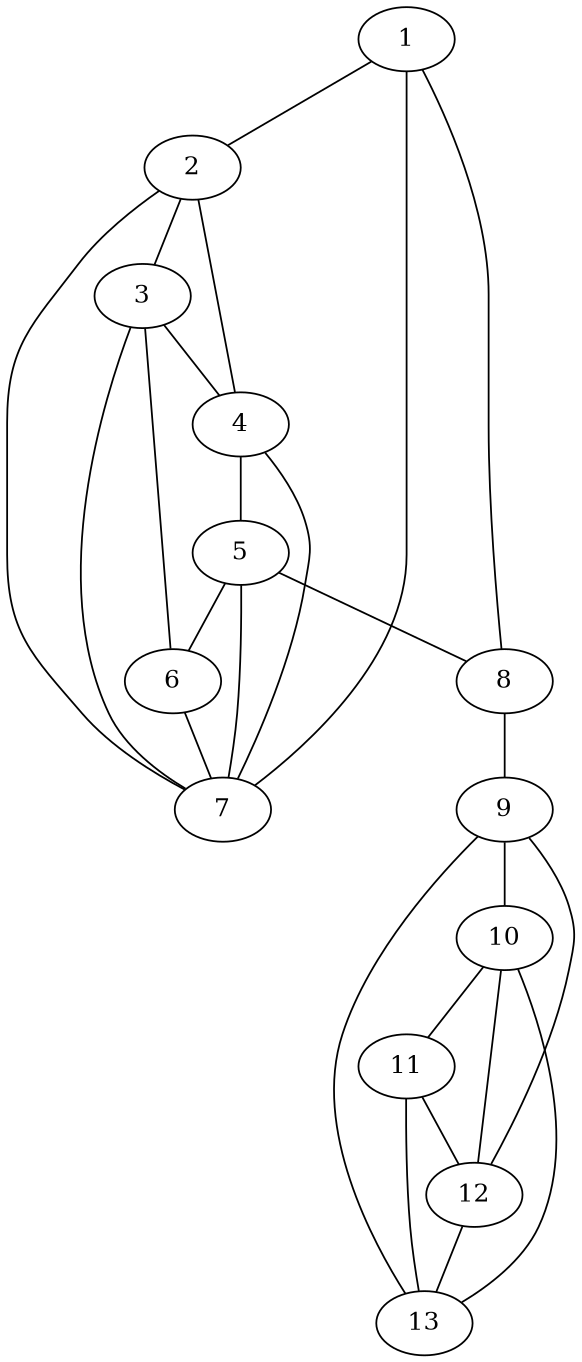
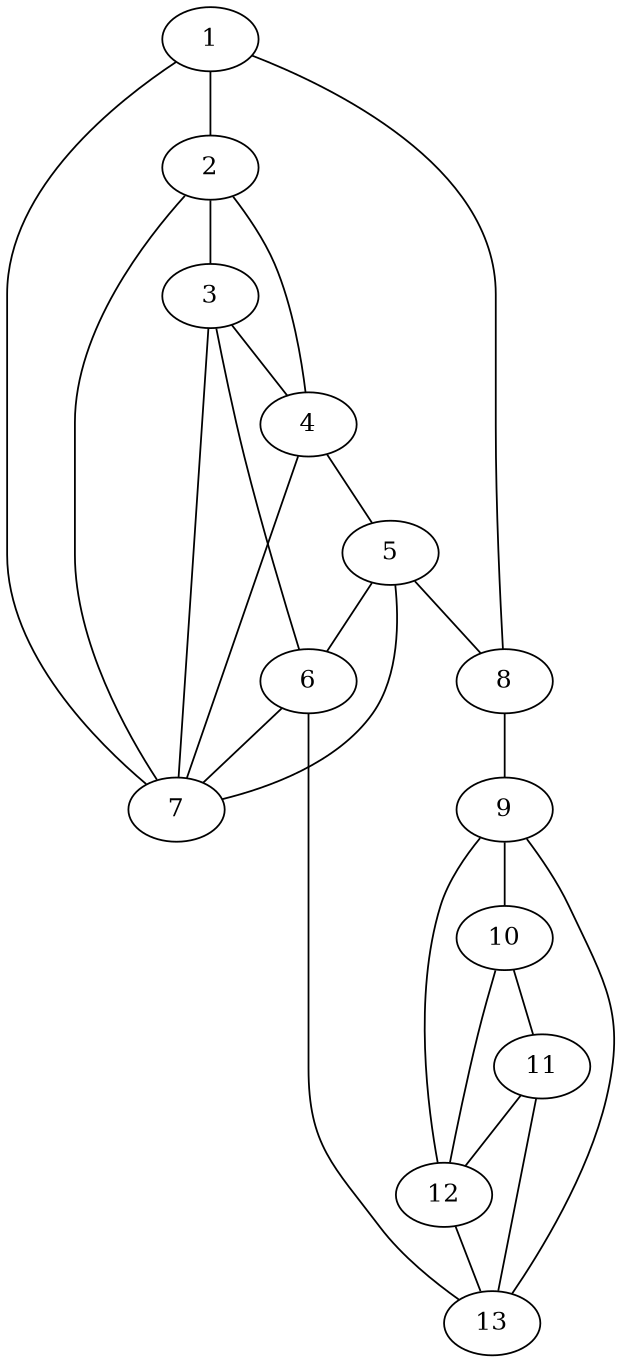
(556, 1151) -> (309, 1034)
